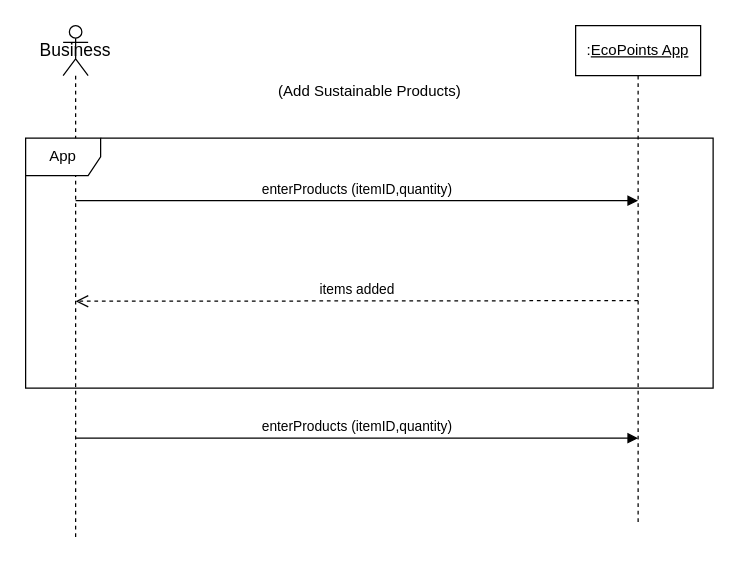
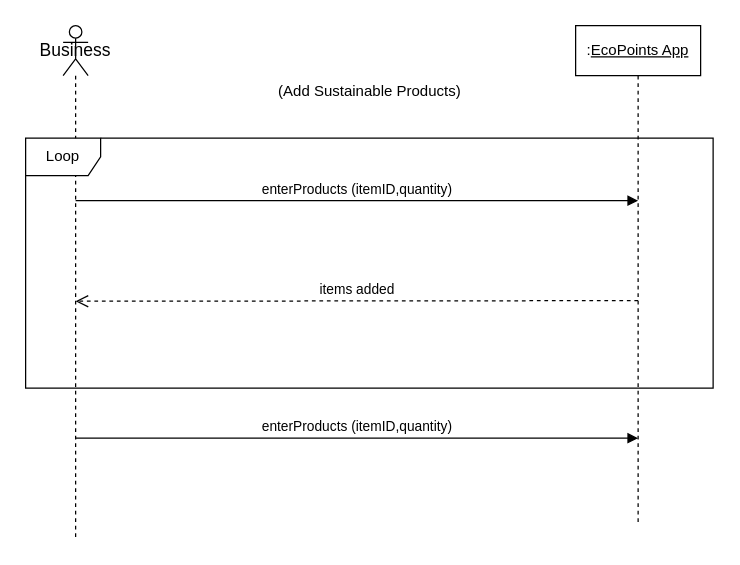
(63, 157) -> (63, 157)
